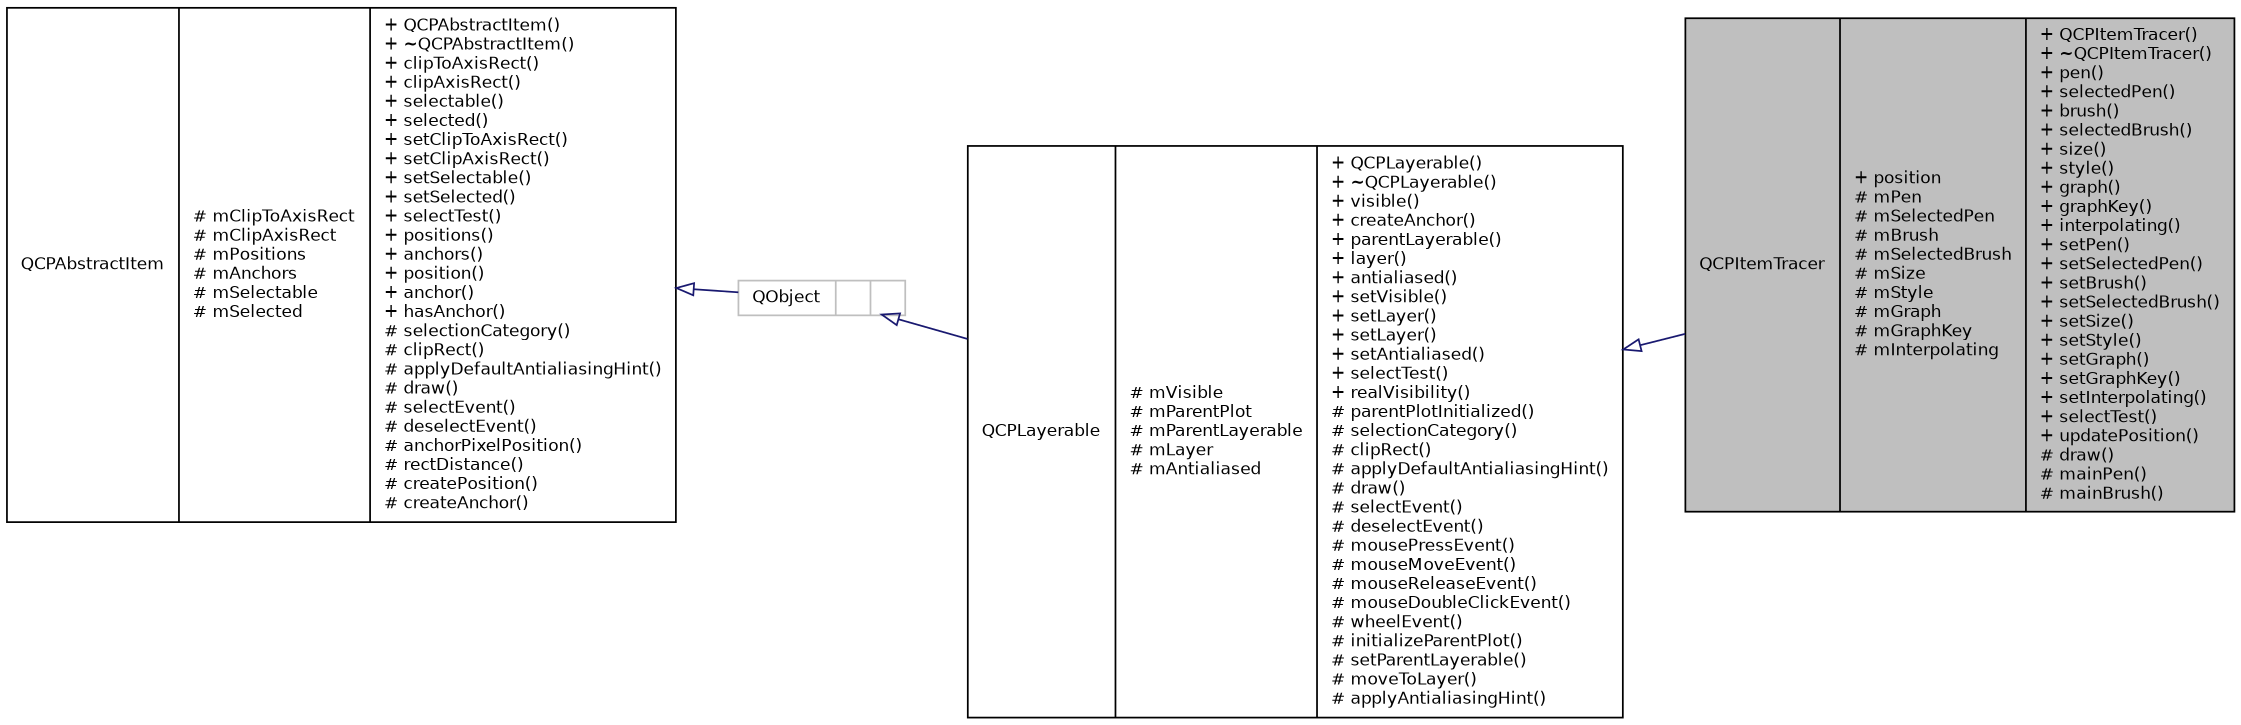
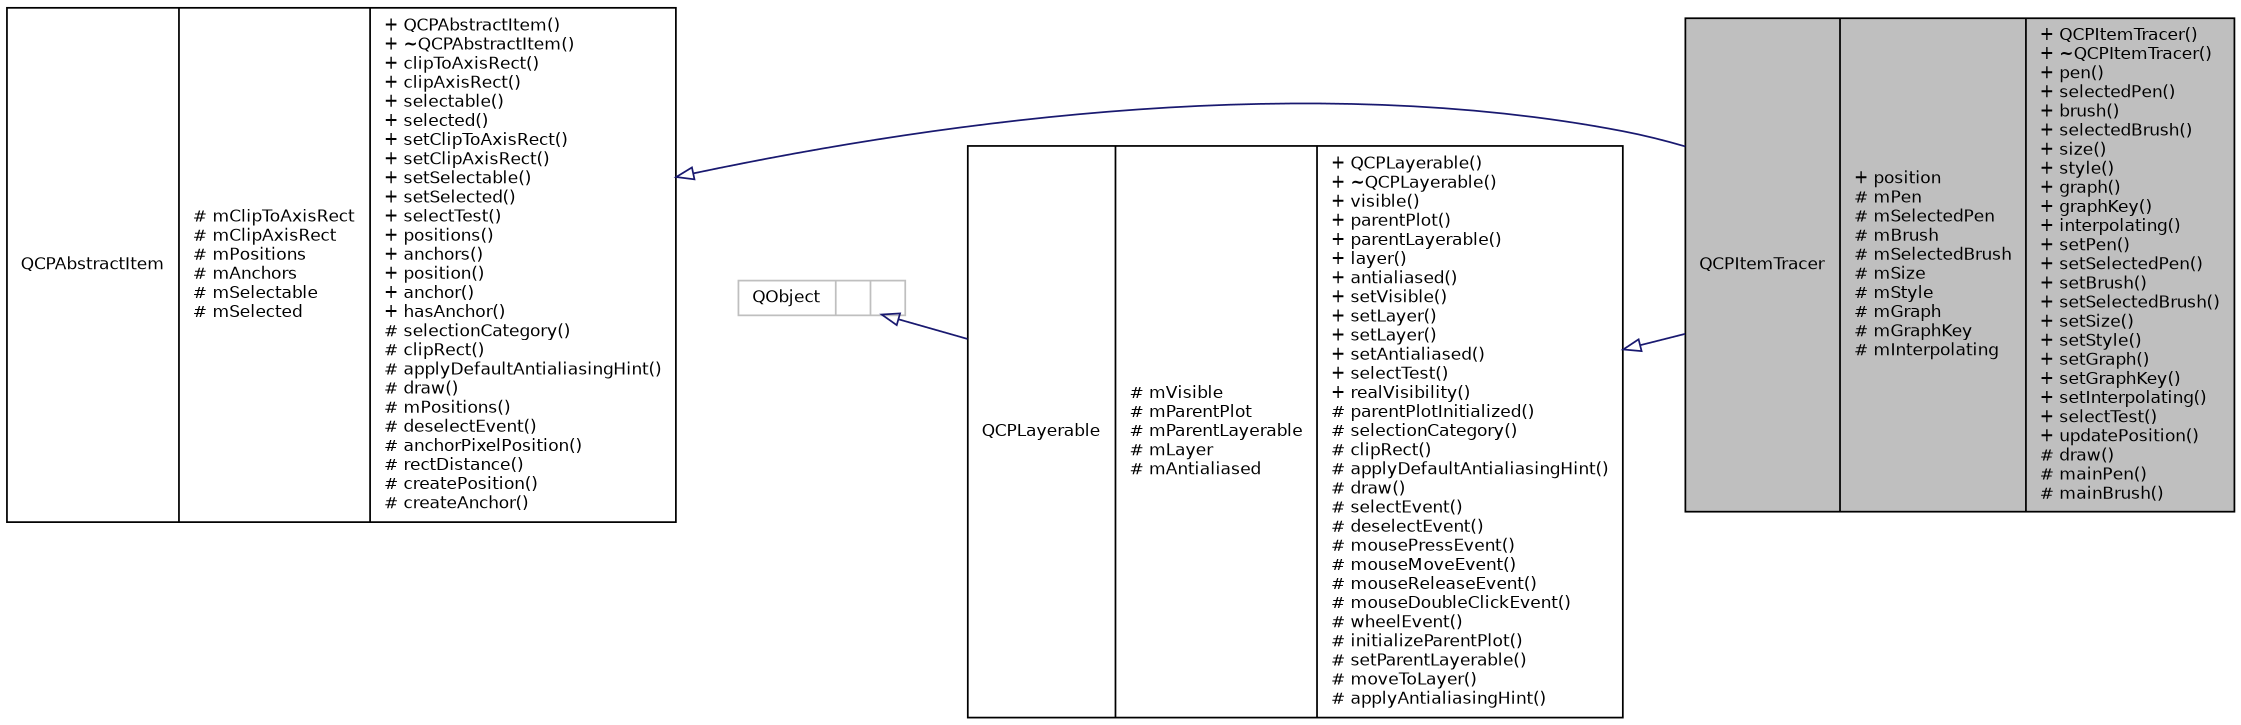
(1404, 221) -> (1392, 221)
(716, 291) -> (1189, 107)
(450, 407) -> (447, 407)
